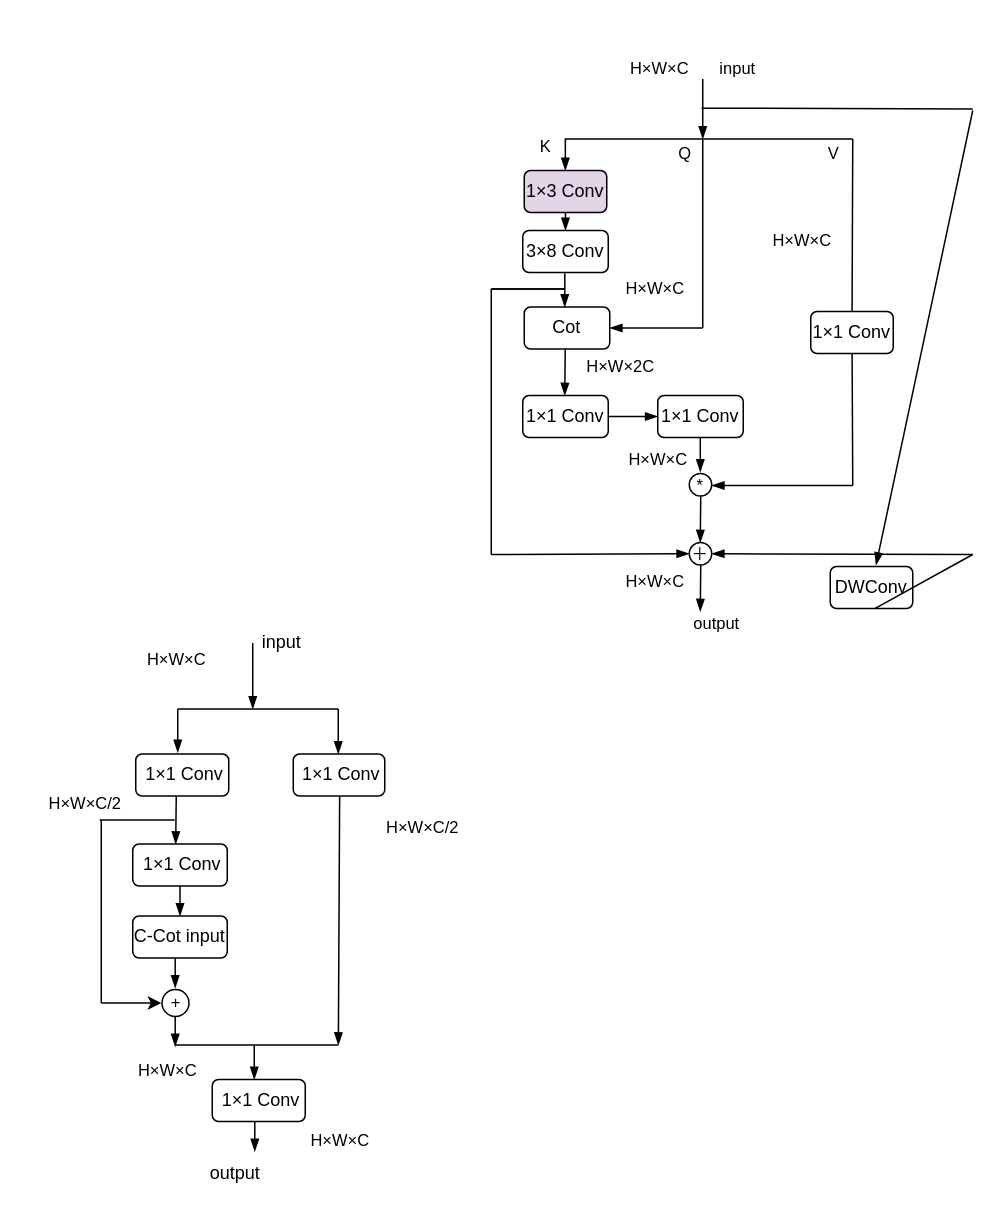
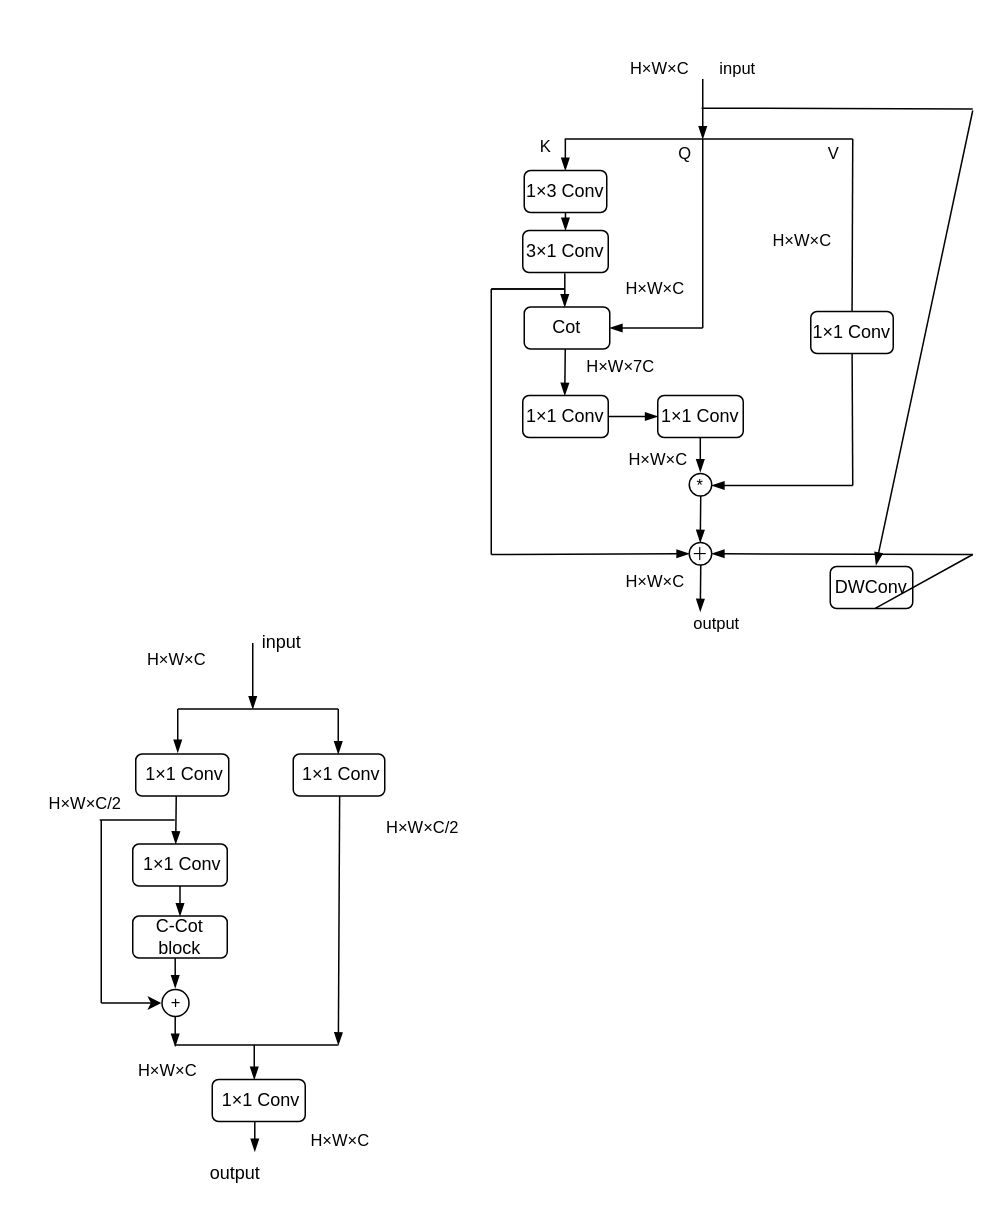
(566, 191) -> (566, 191)
(566, 251) -> (566, 251)
(621, 367) -> (621, 367)
(180, 937) -> (180, 937)
